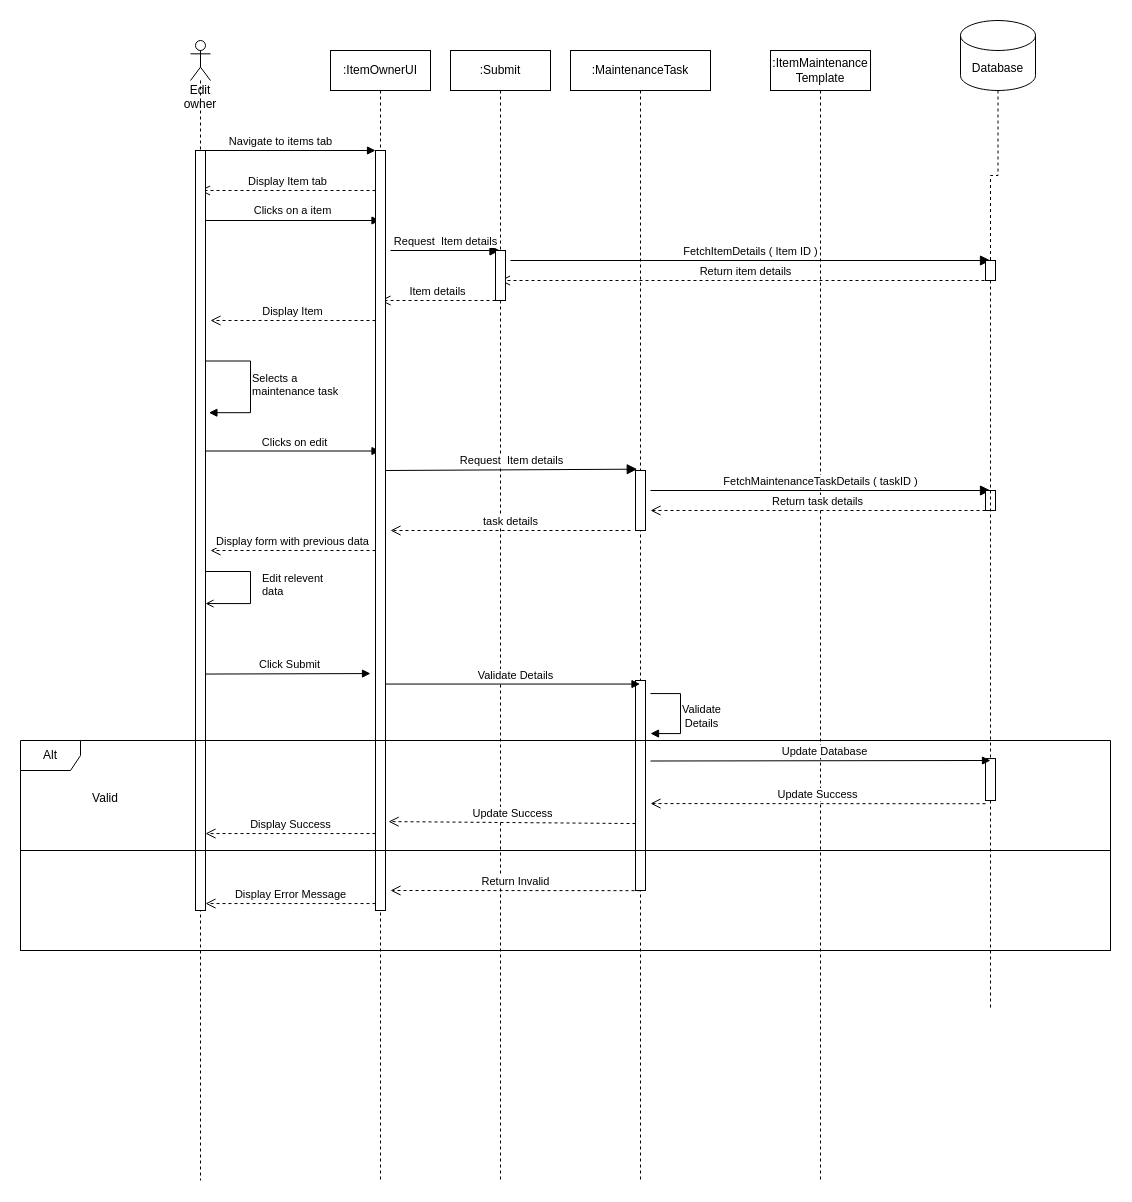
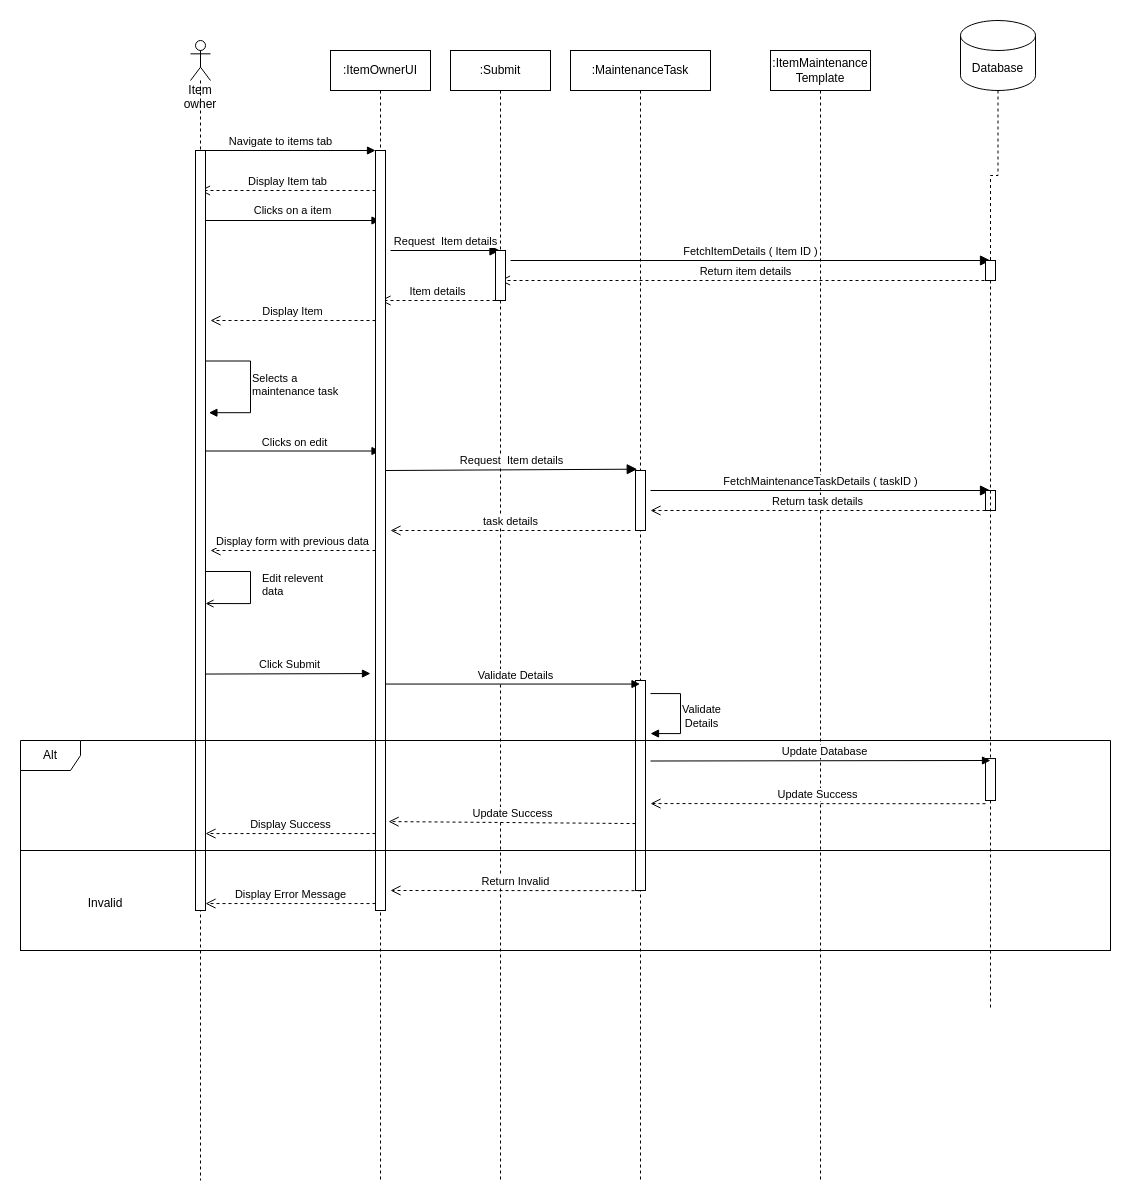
(201, 112) -> (201, 112)
(106, 799) -> none
none -> (106, 904)
